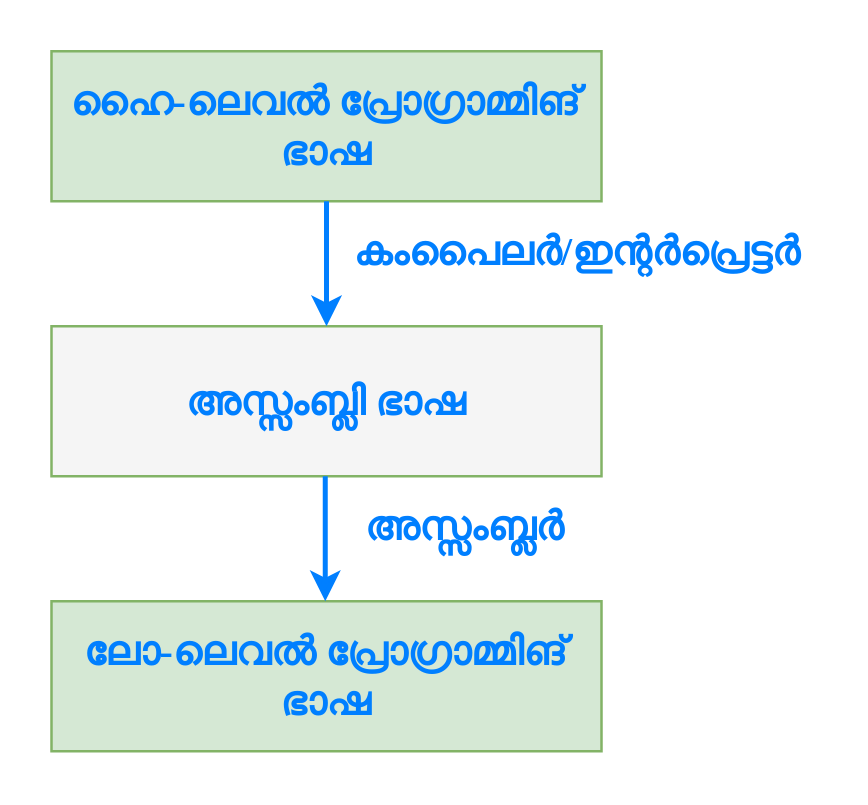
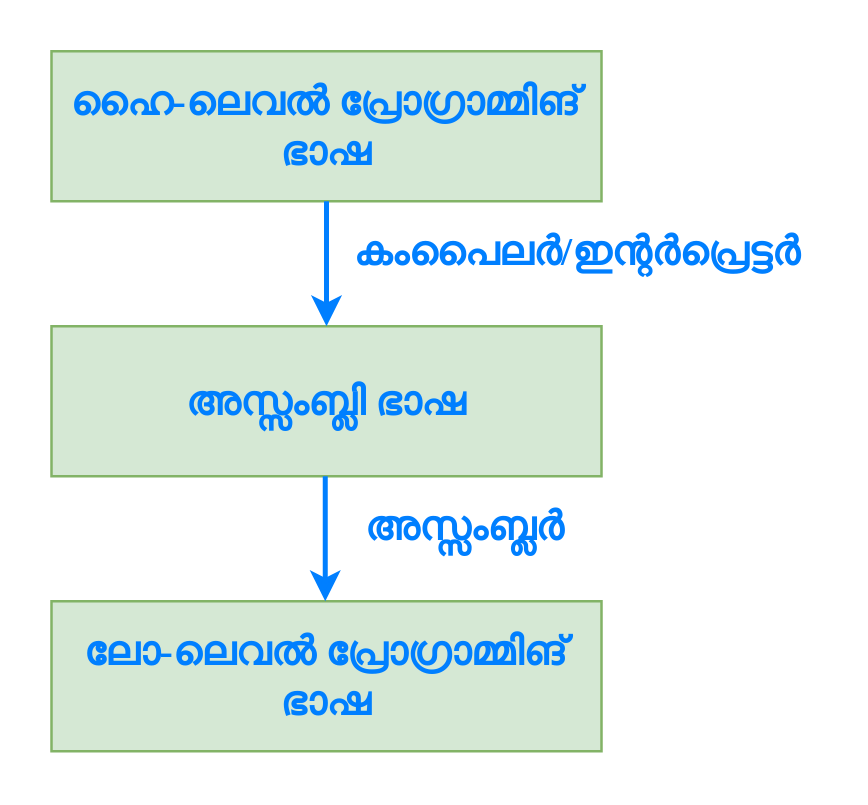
(326, 401) -> (326, 401)
